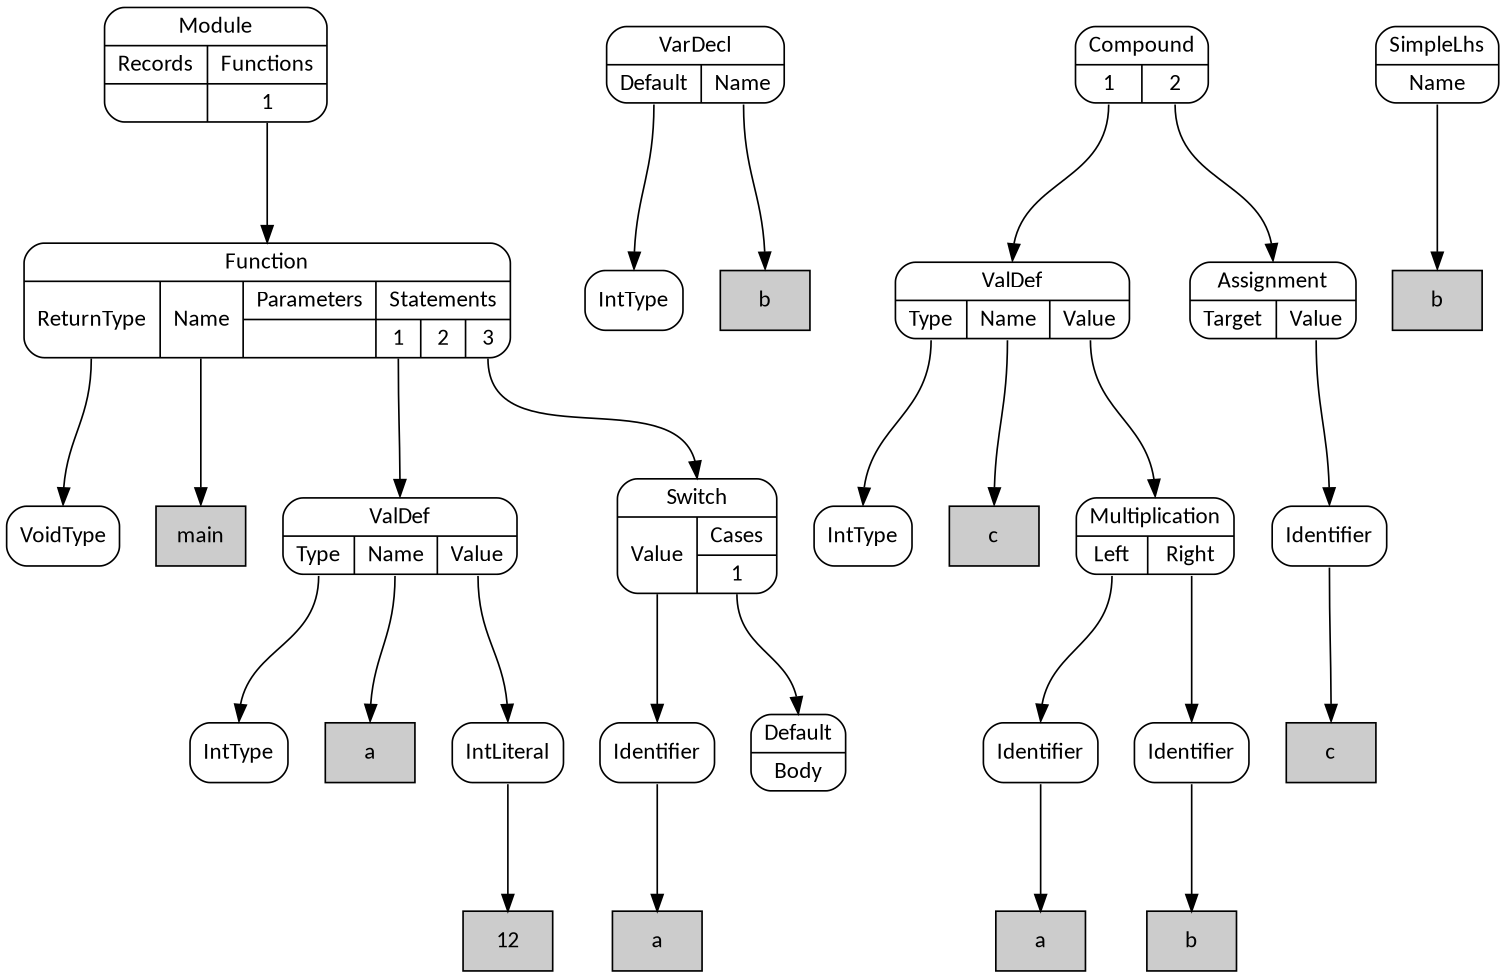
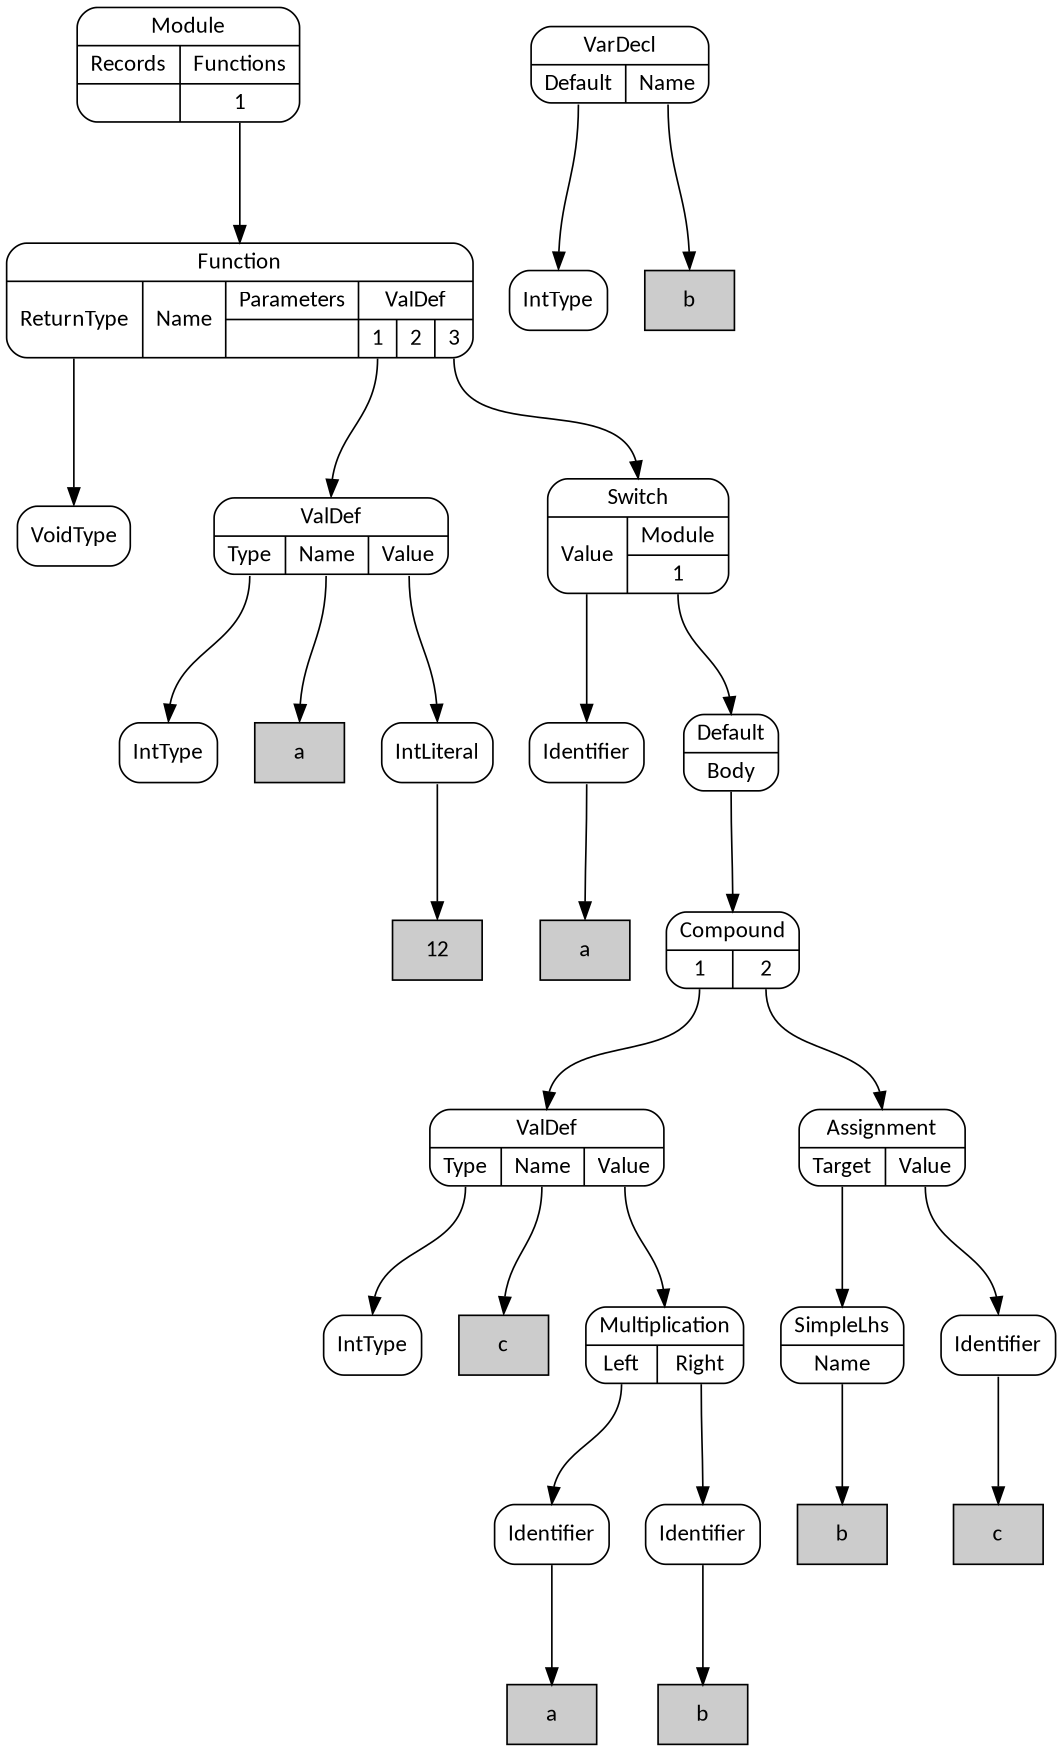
(443, 300) -> (416, 300)
(737, 535) -> (678, 535)
(201, 536) -> none
none -> (732, 843)
none -> (842, 1238)
